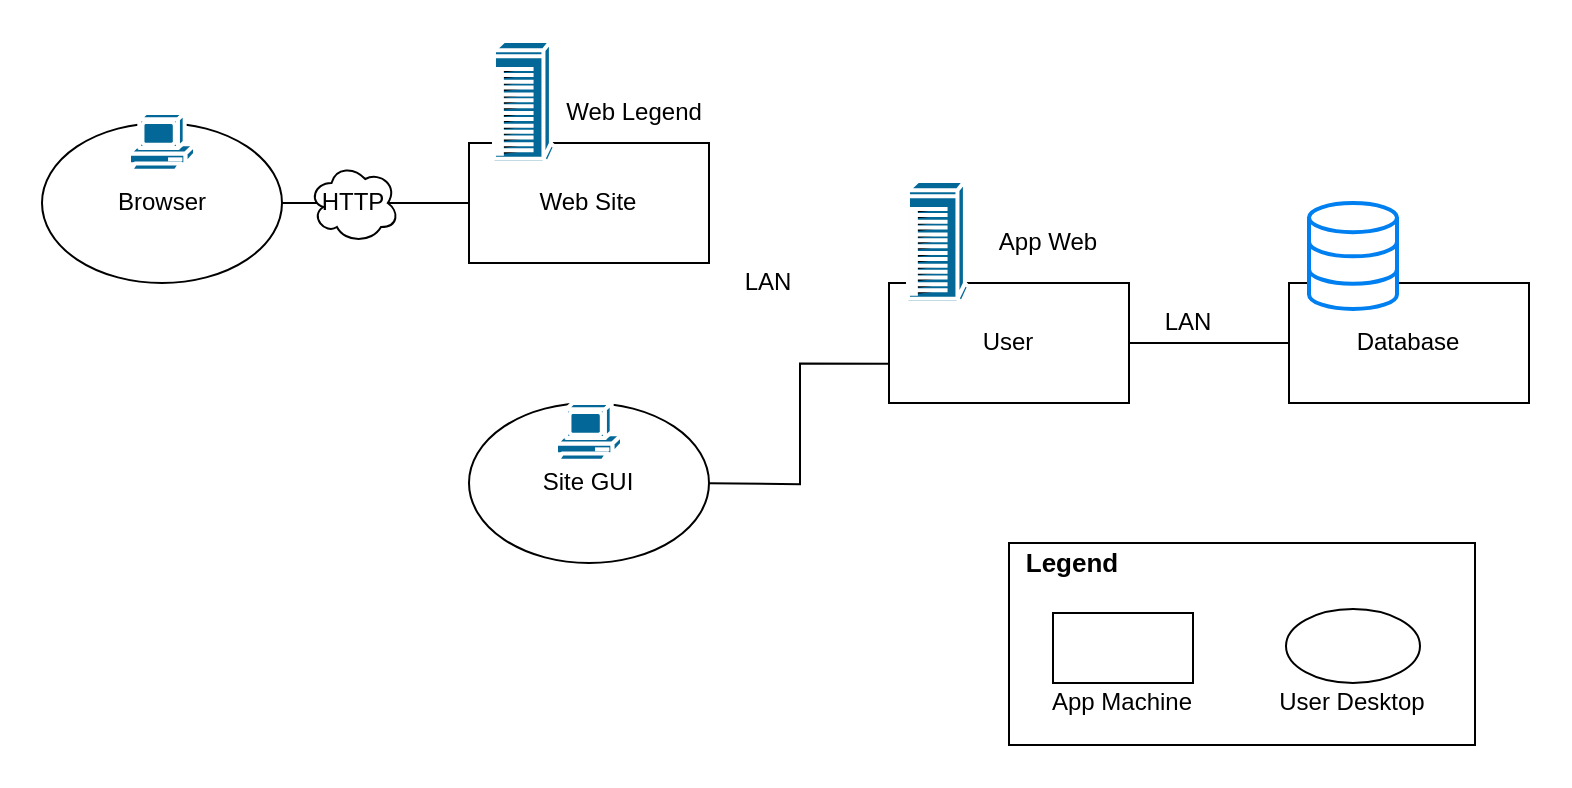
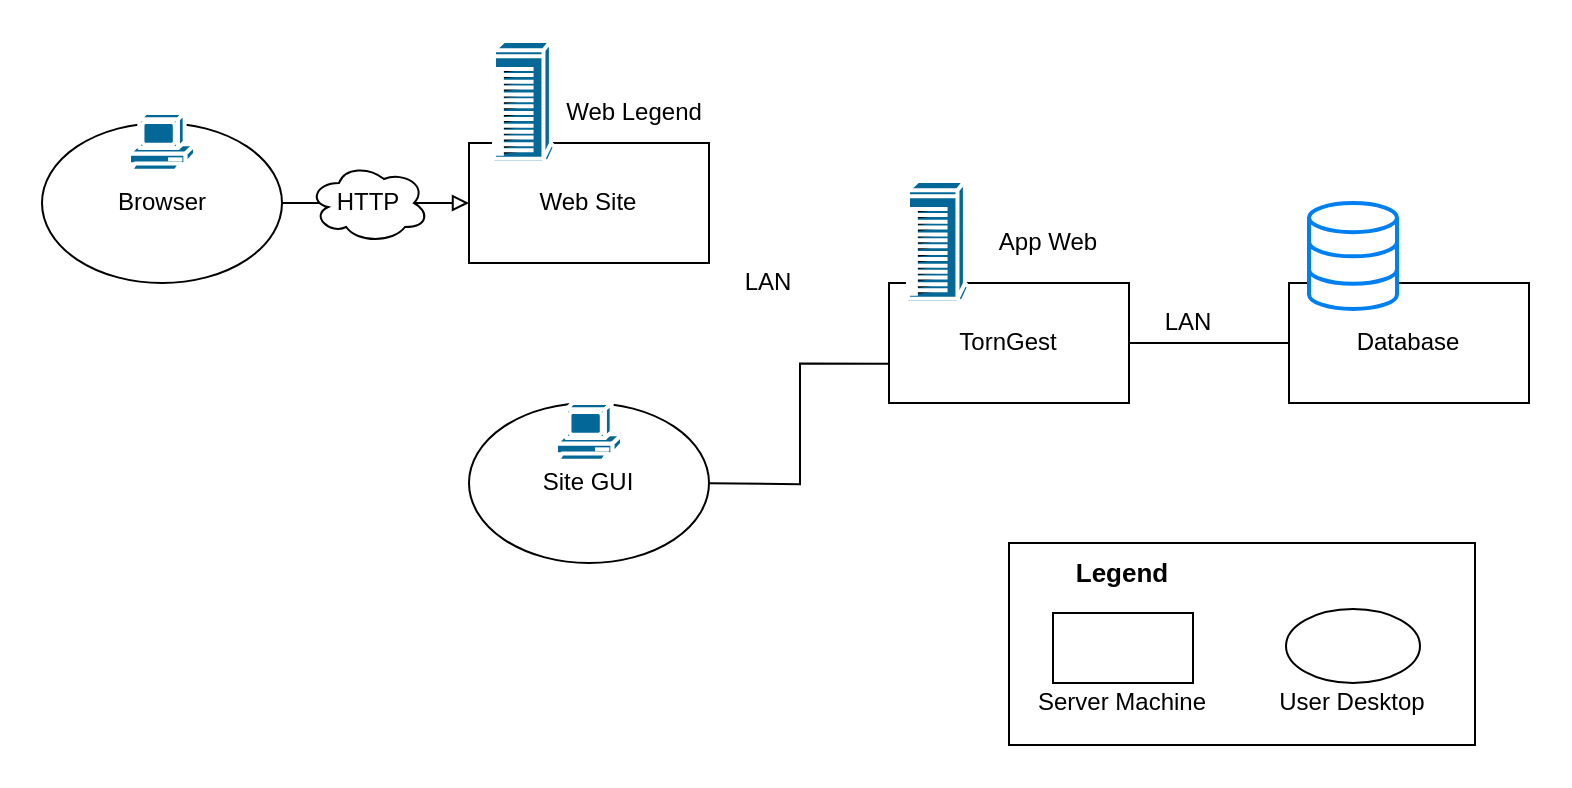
(354, 203) -> (369, 203)
(458, 203) -> (451, 203)
(1009, 343) -> (1009, 343)
(1073, 563) -> (1123, 573)
(1123, 703) -> (1123, 703)
